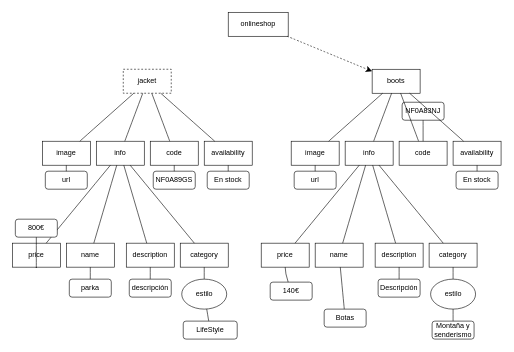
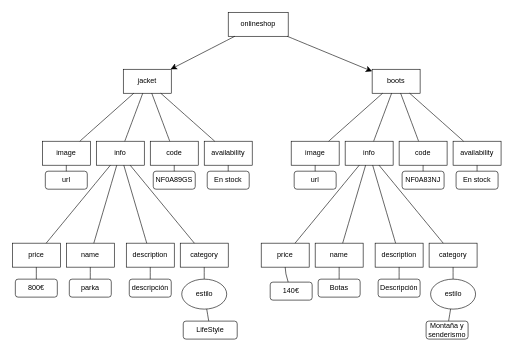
(328, 53) -> (328, 53)
none -> (190, 59)
(147, 81) -> (147, 81)
(423, 111) -> (423, 180)
(36, 228) -> (36, 288)
(345, 318) -> (339, 288)
(453, 330) -> (447, 330)
